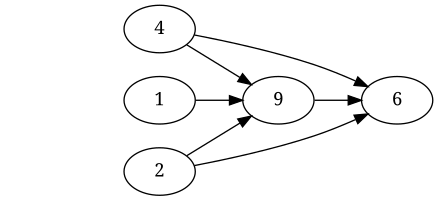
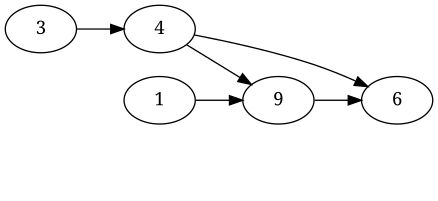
none -> (41, 29)
(160, 172) -> none
